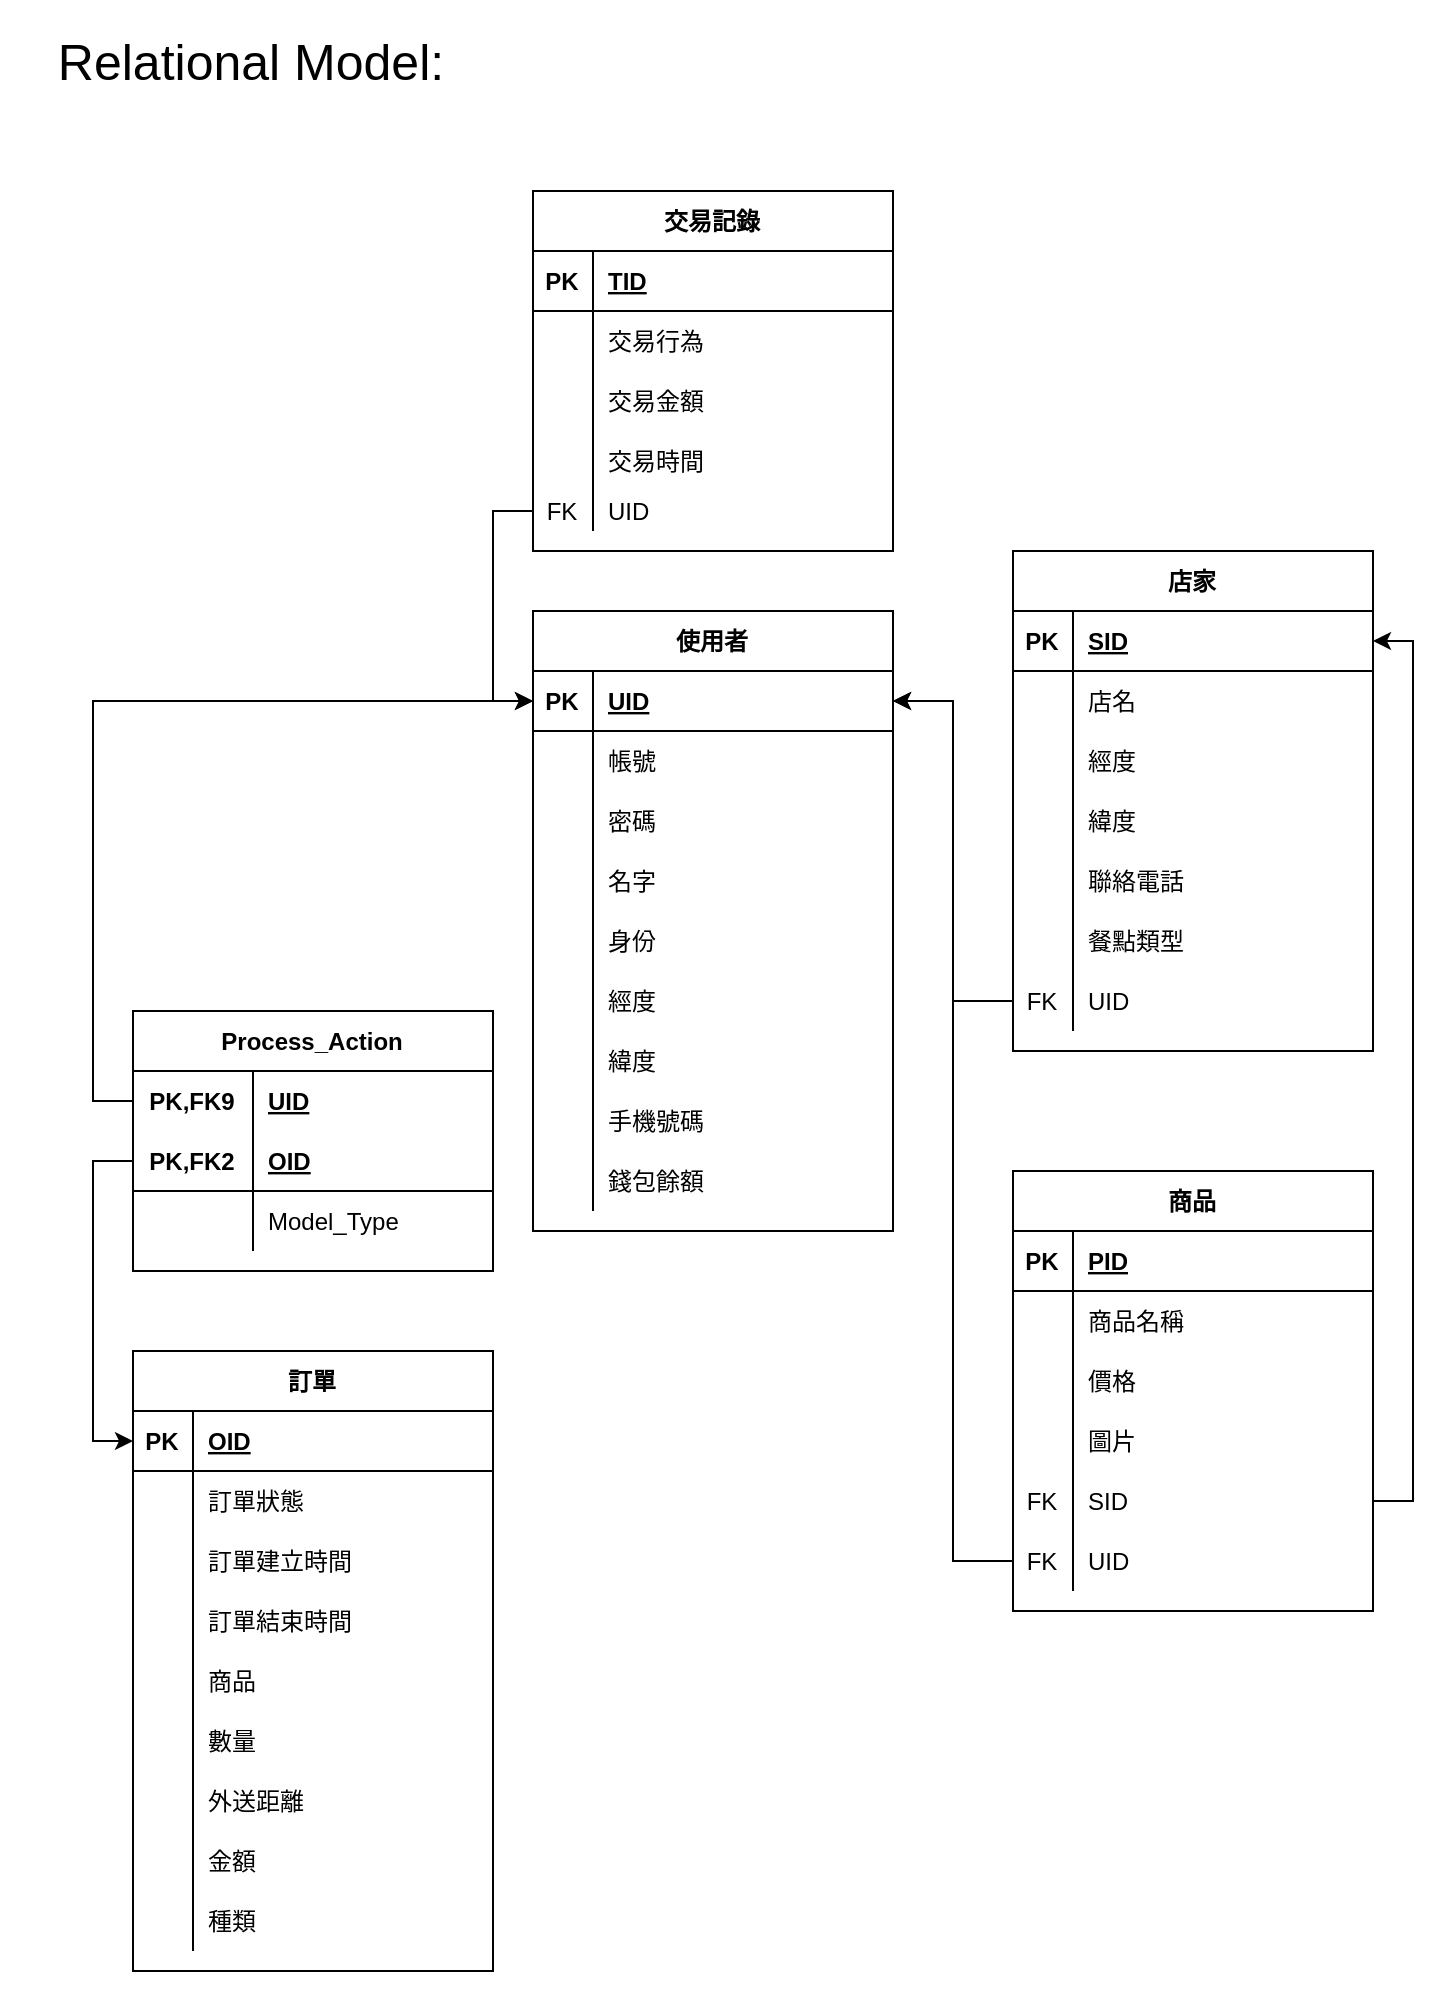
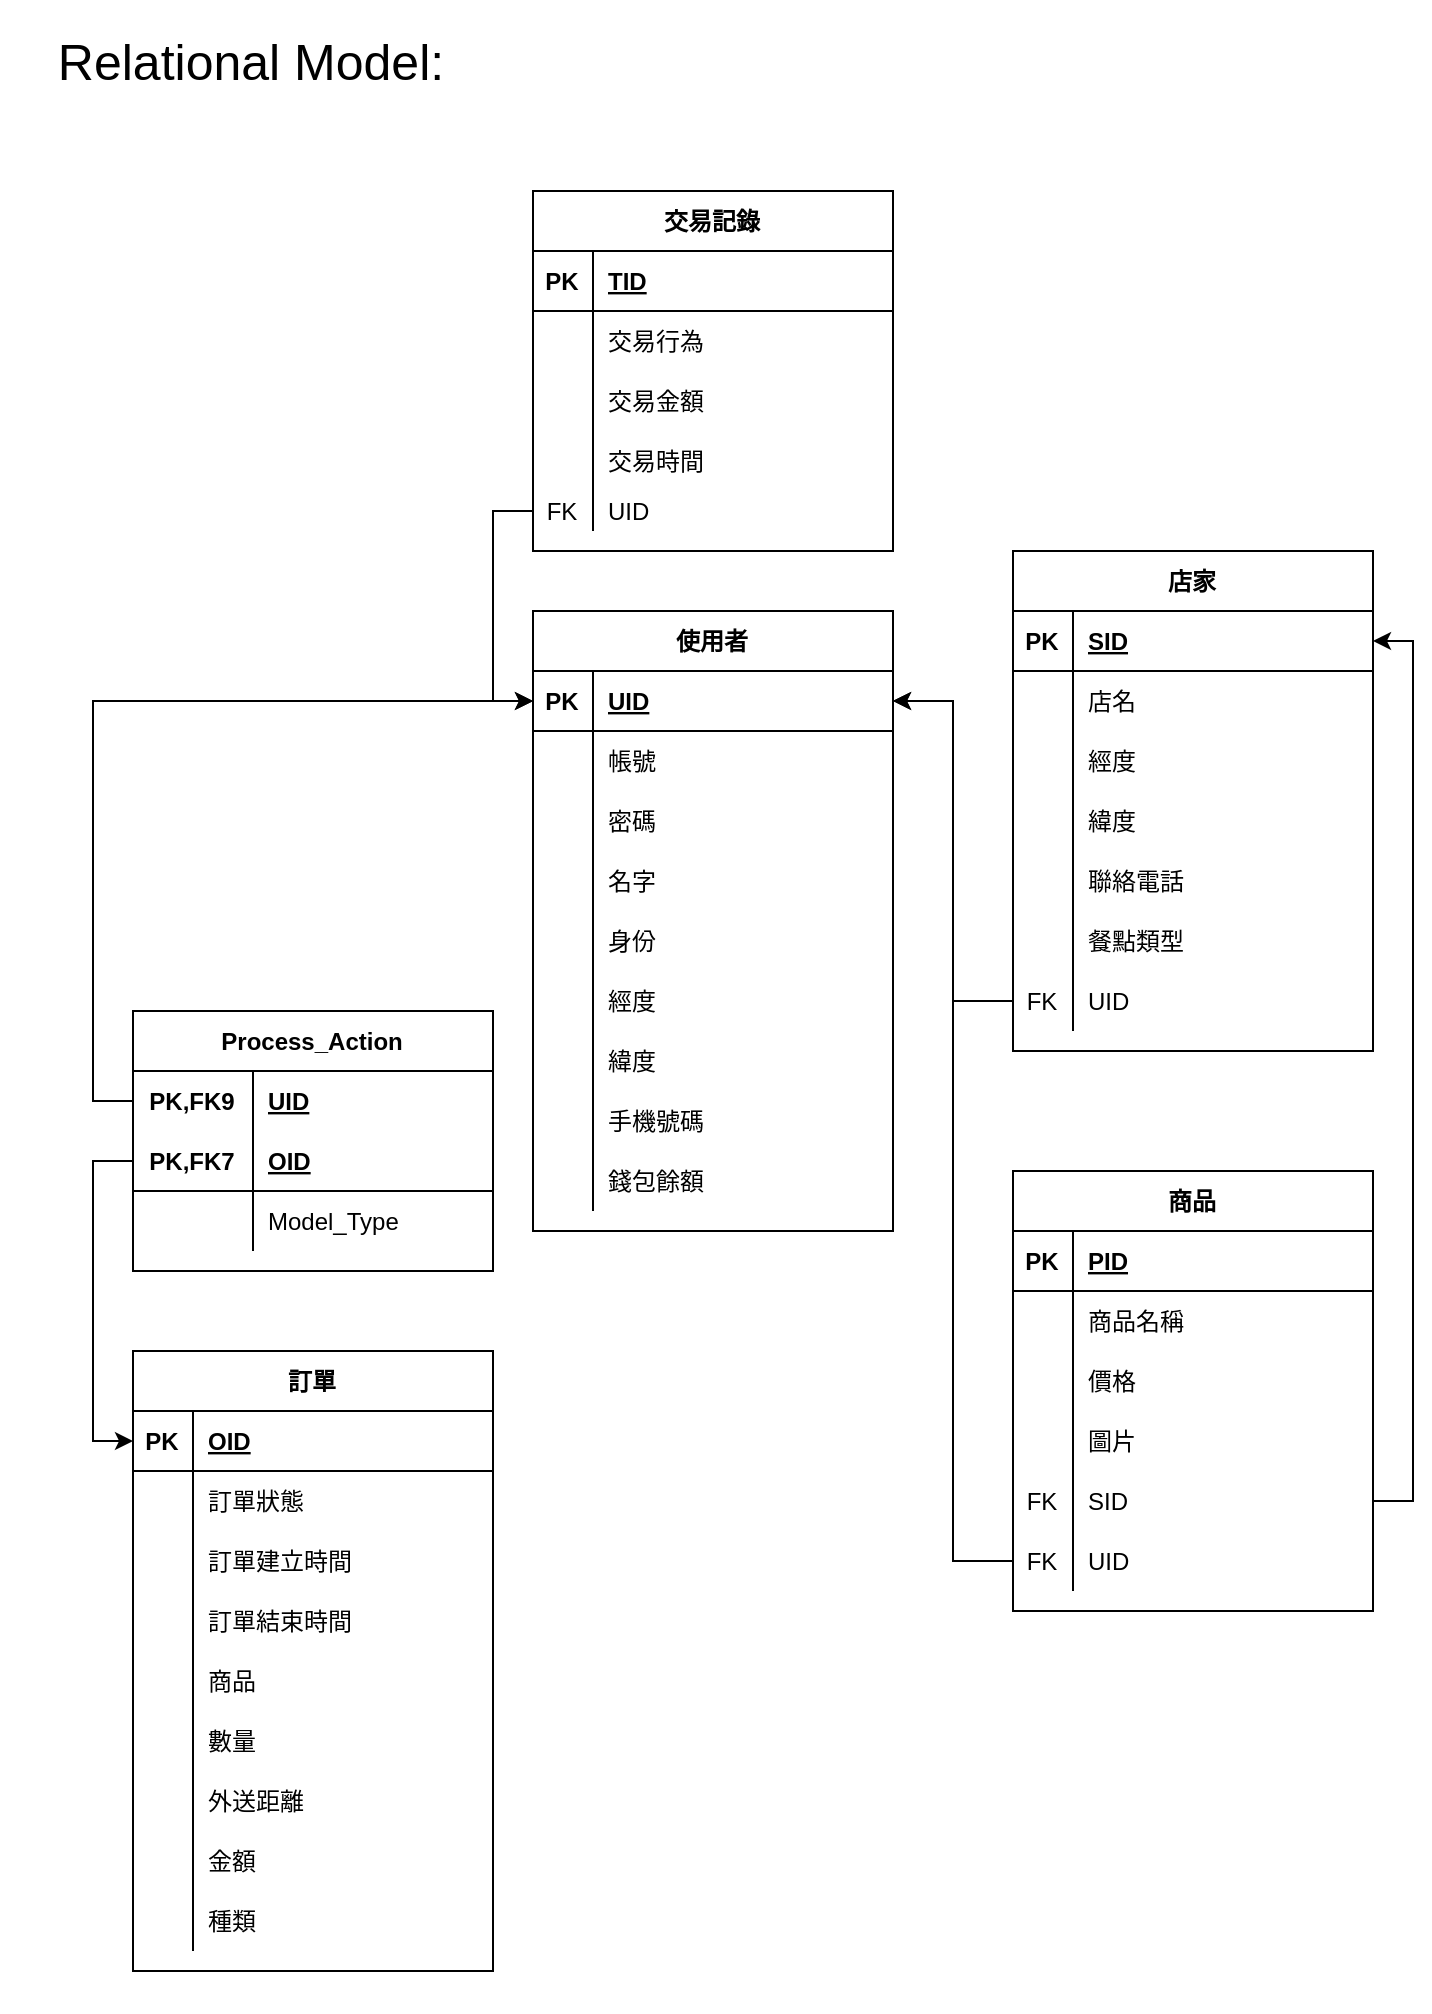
(192, 1162) -> (192, 1162)
